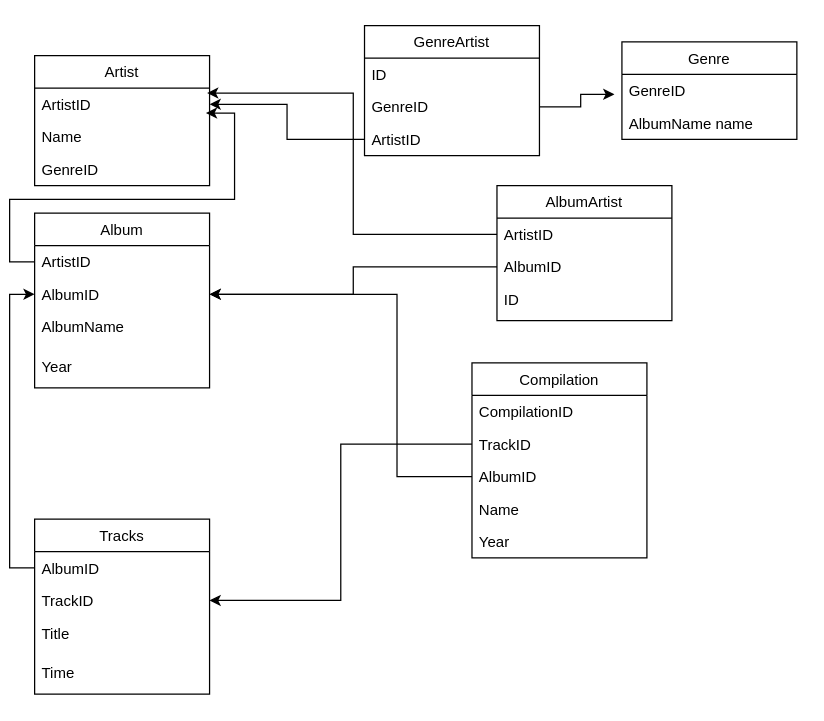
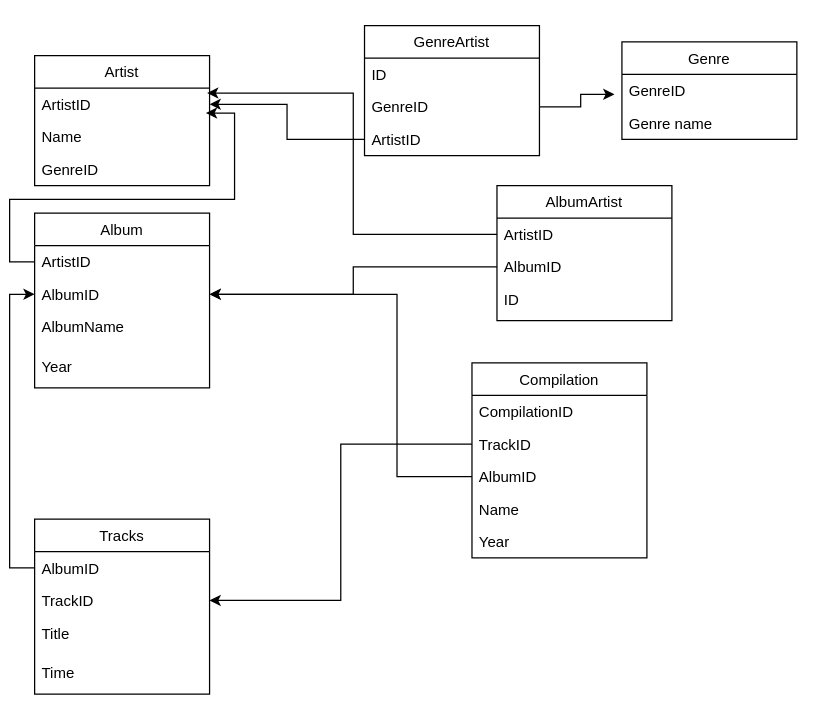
(684, 124) -> (669, 124)
